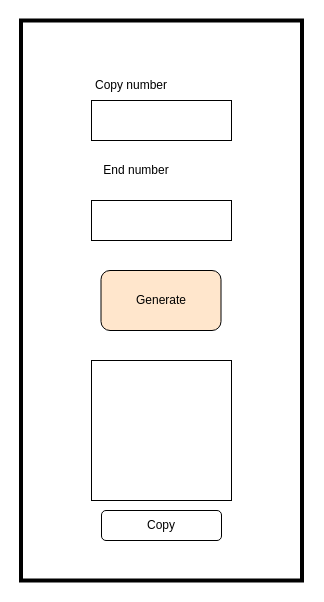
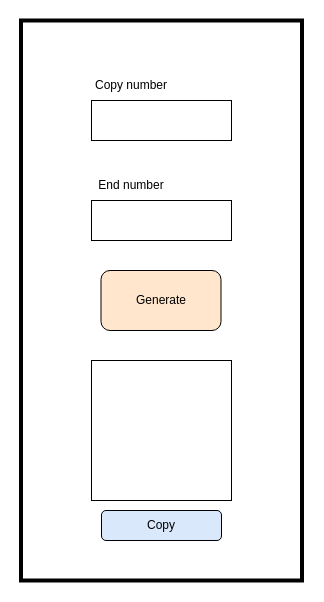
(137, 171) -> (132, 186)
(162, 526) -> (162, 526)
